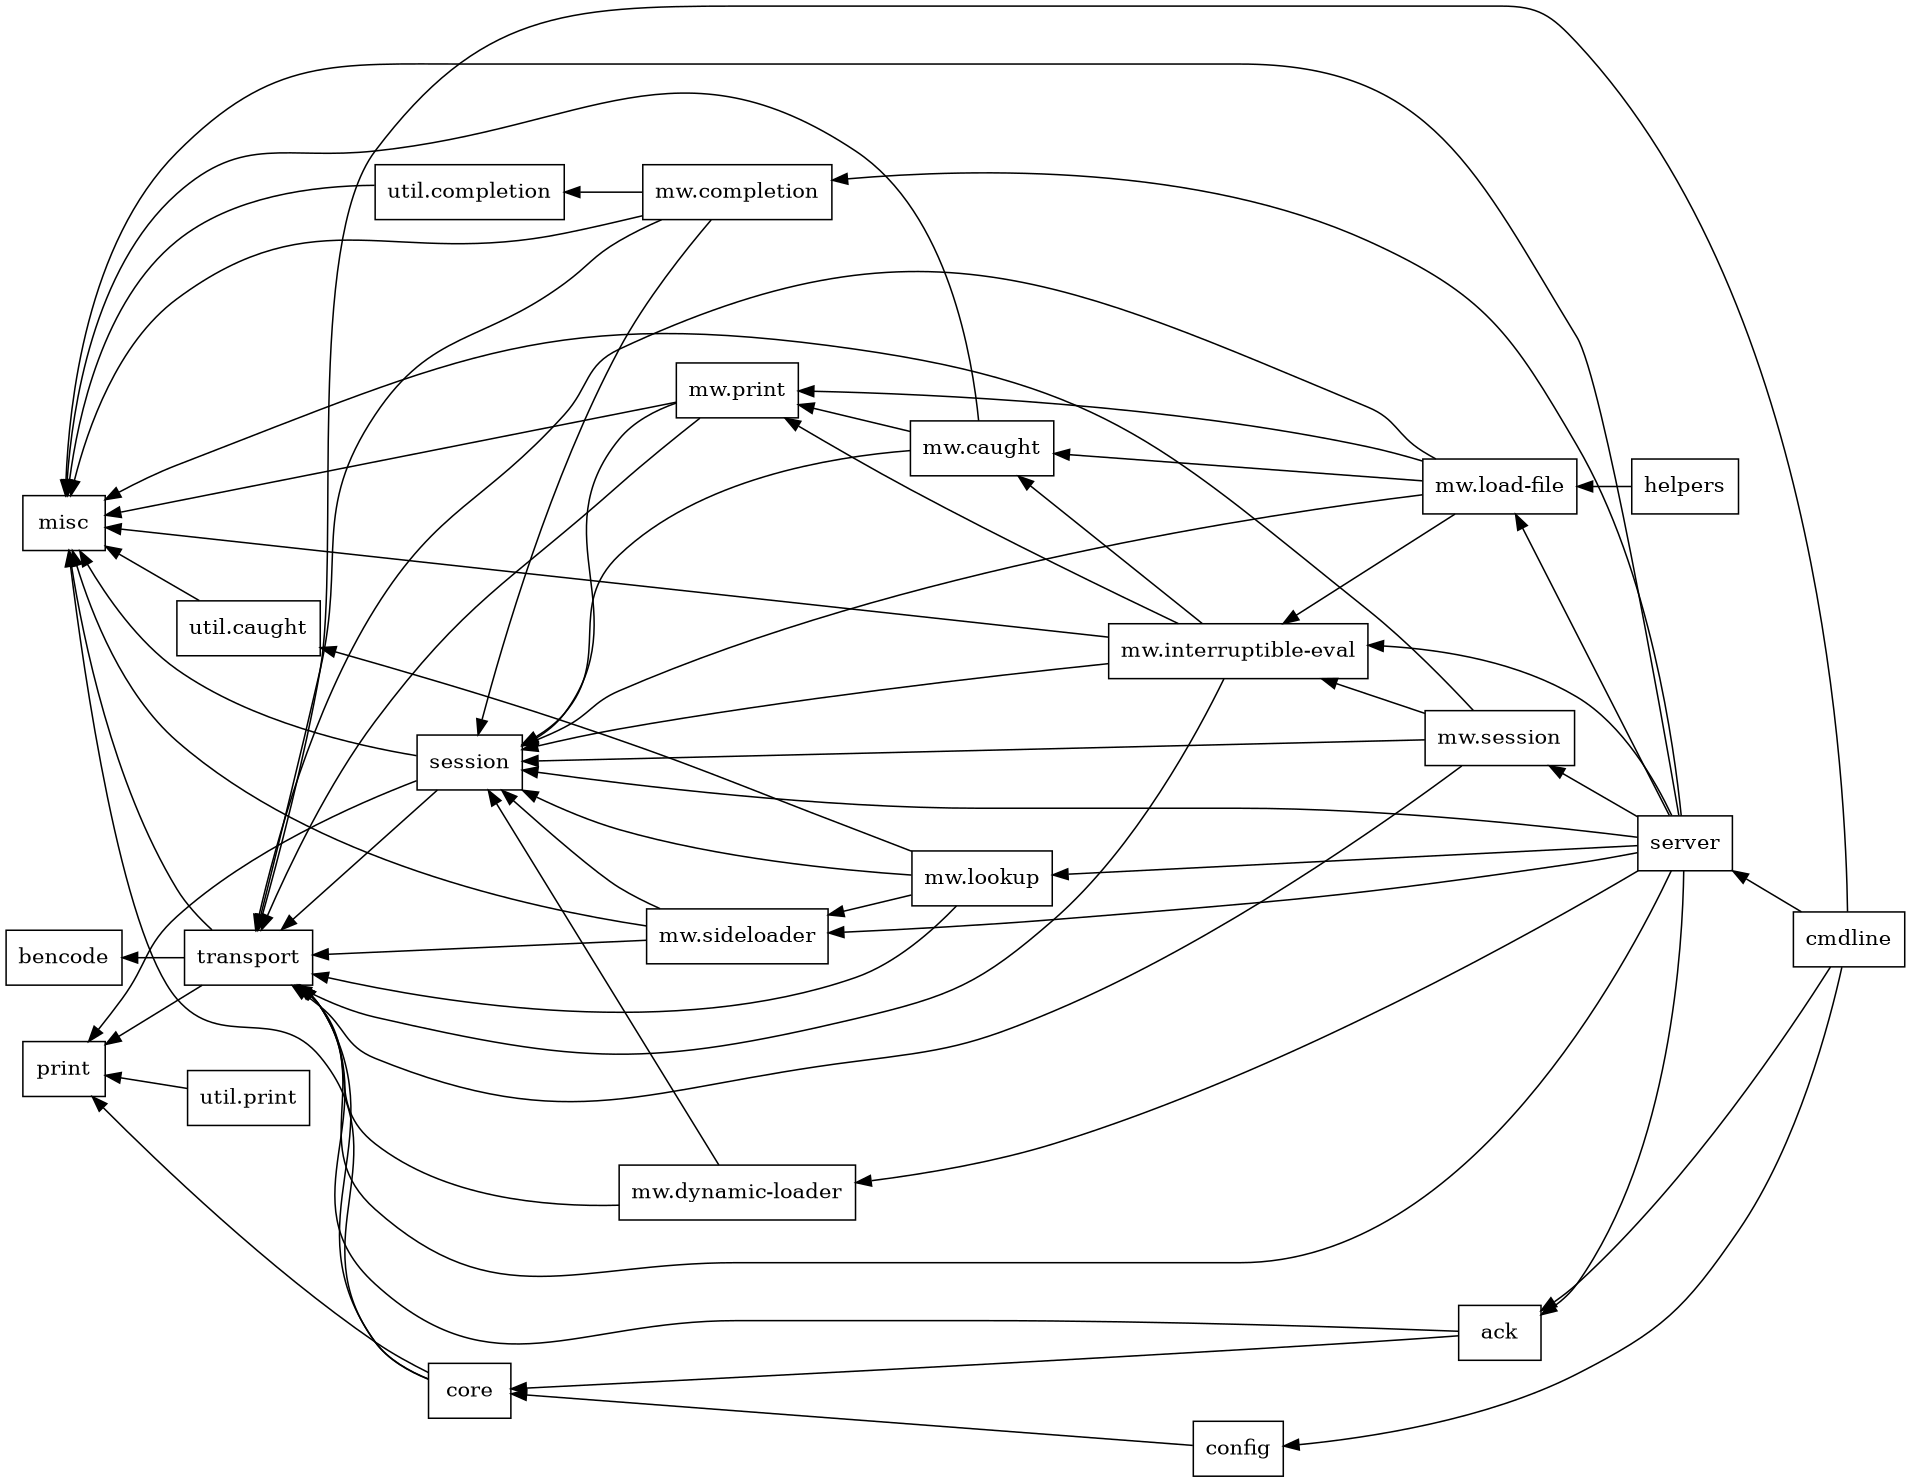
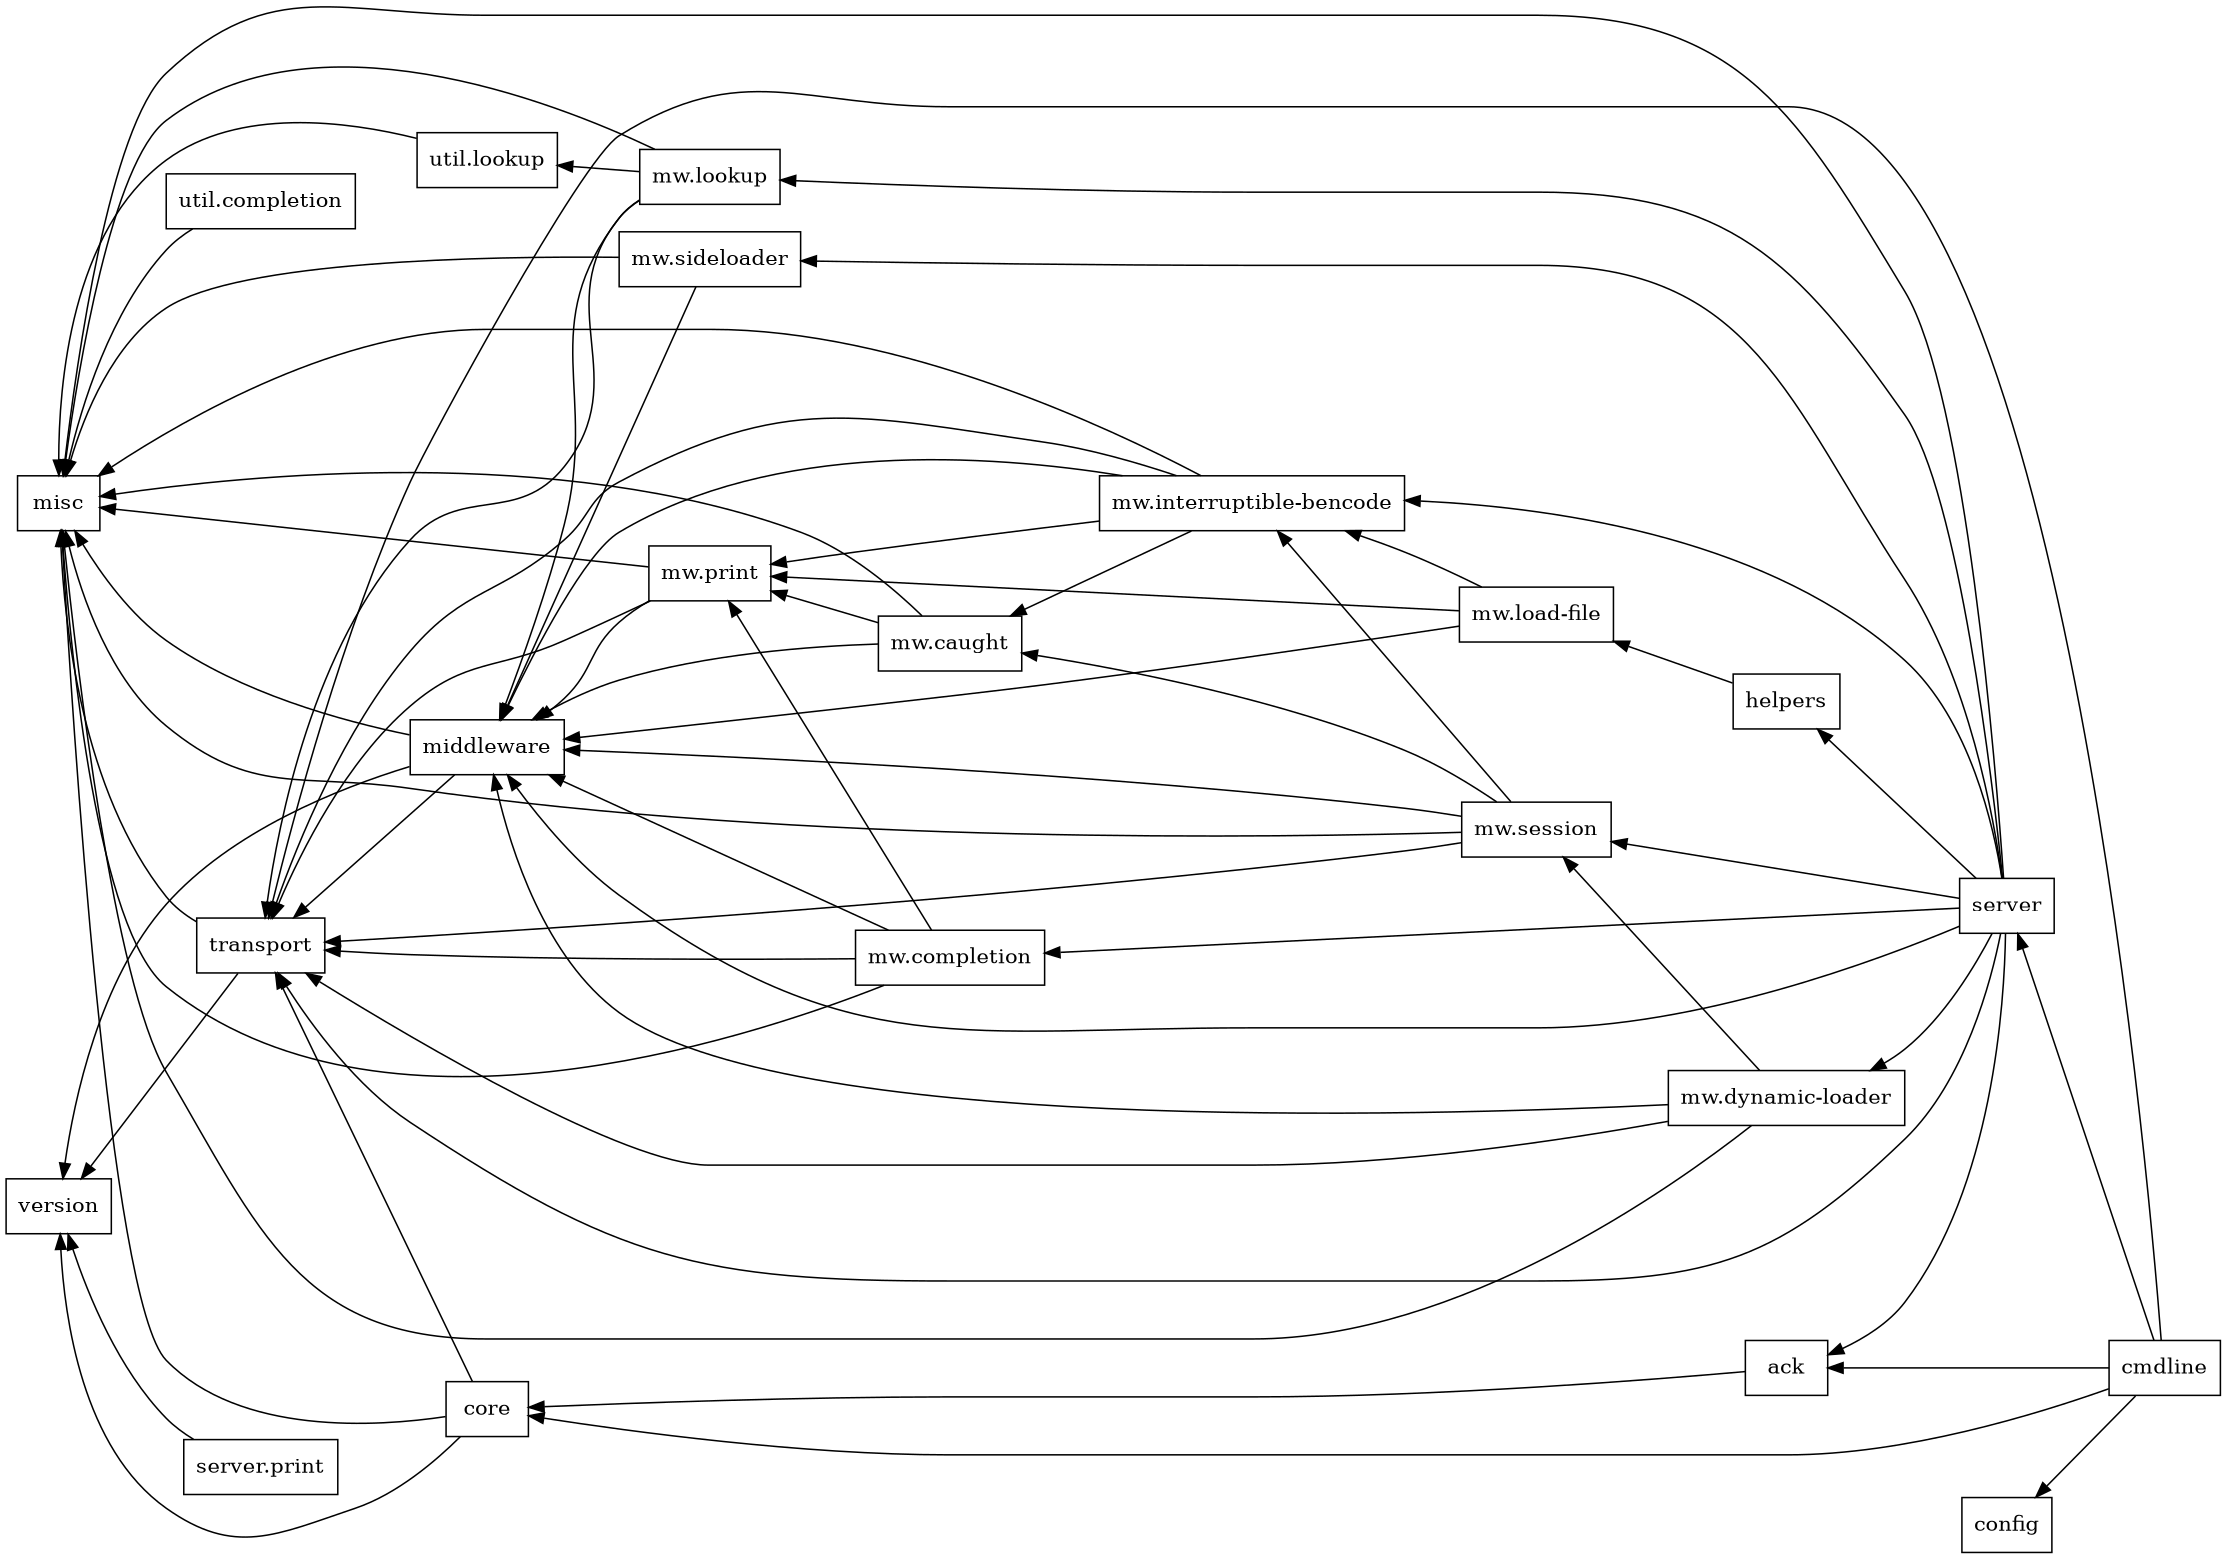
(611, 192) -> (834, 772)
(703, 315) -> none
(1246, 468) -> (1275, 707)
(249, 628) -> (487, 160)
(1238, 651) -> (1252, 503)
(1596, 672) -> (1903, 809)
(470, 762) -> (487, 747)
(877, 903) -> (234, 85)
(487, 947) -> none
(64, 958) -> none
none -> (1667, 970)
(64, 1069) -> (59, 1206)
(249, 1098) -> (261, 1467)
(754, 1321) -> none
none -> (654, 1339)
(860, 1420) -> (1330, 1455)
